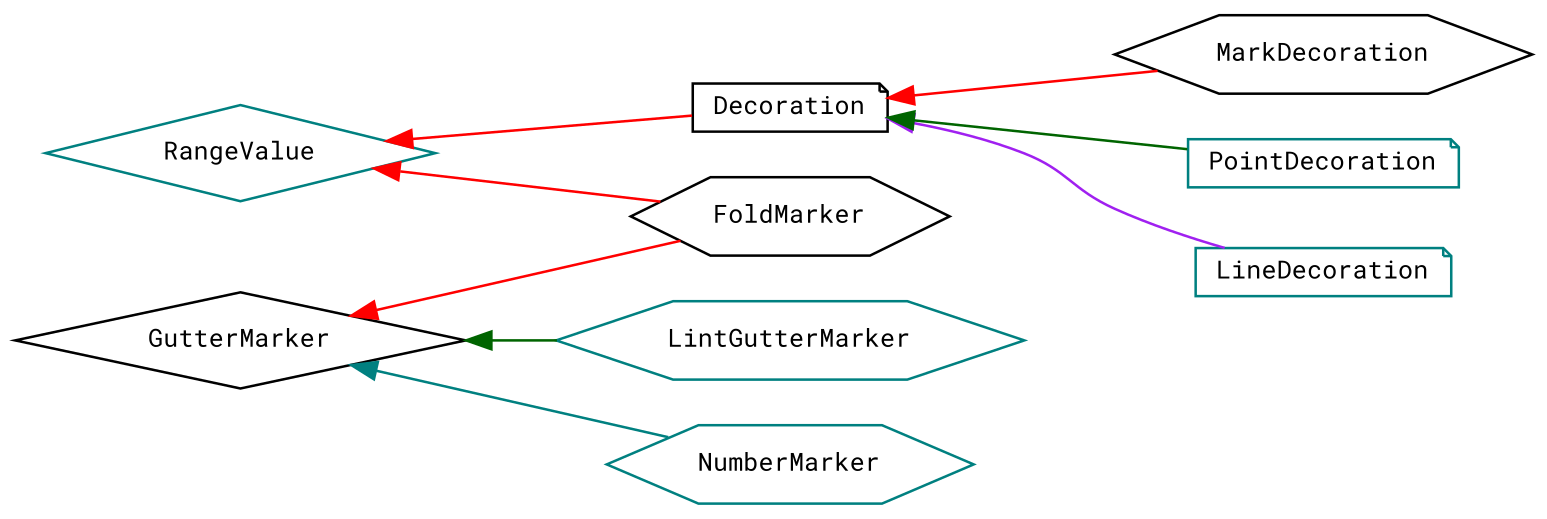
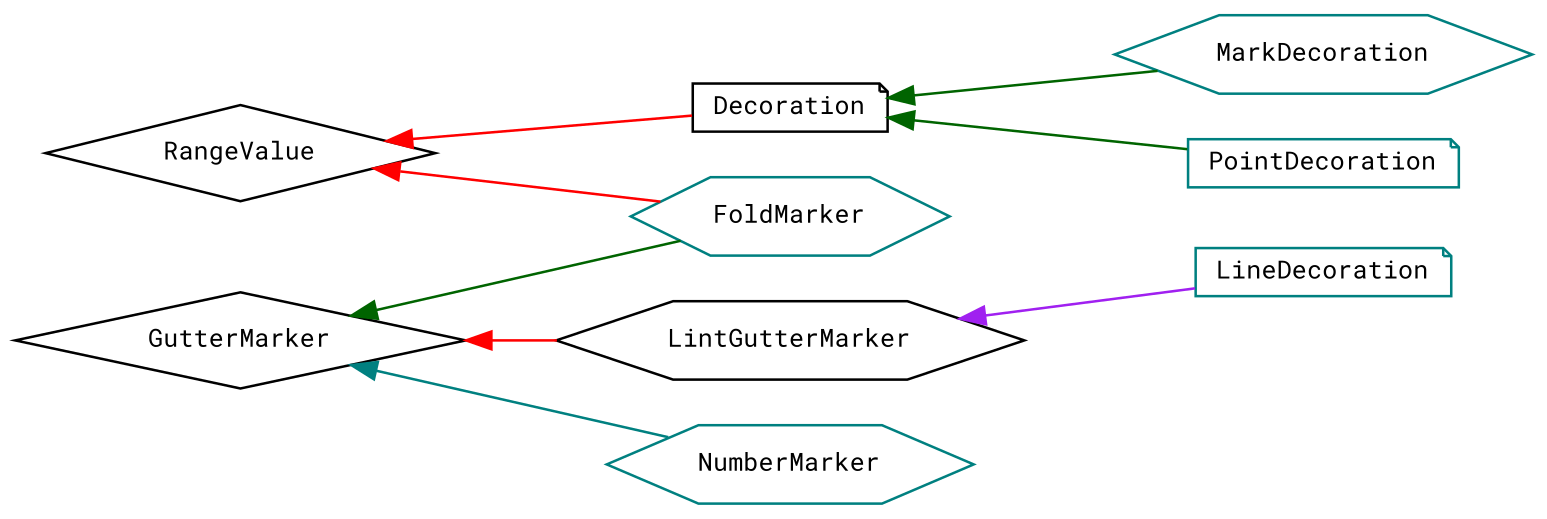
(1323, 54) -> (1323, 54)
(1036, 83) -> (1036, 83)
(240, 153) -> (240, 153)
(1071, 181) -> (1090, 302)
(790, 216) -> (790, 216)
(529, 275) -> (529, 275)
(524, 340) -> (524, 340)
(790, 340) -> (790, 340)
